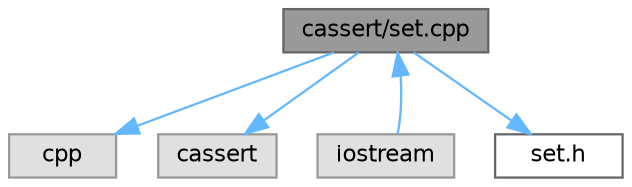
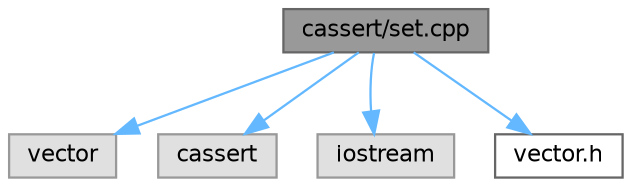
(401, 105) -> (371, 82)
(63, 156) -> (63, 156)
(559, 156) -> (559, 156)
